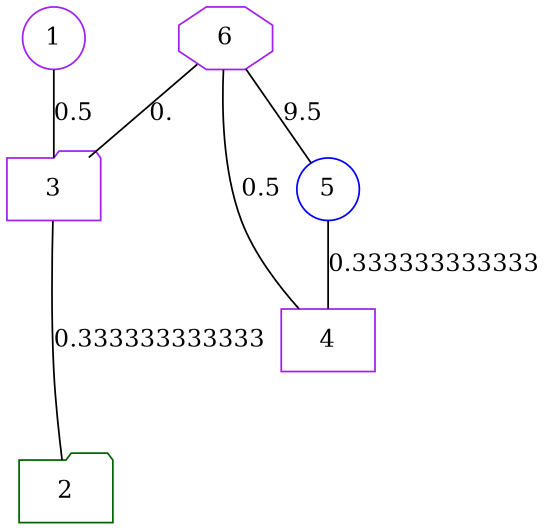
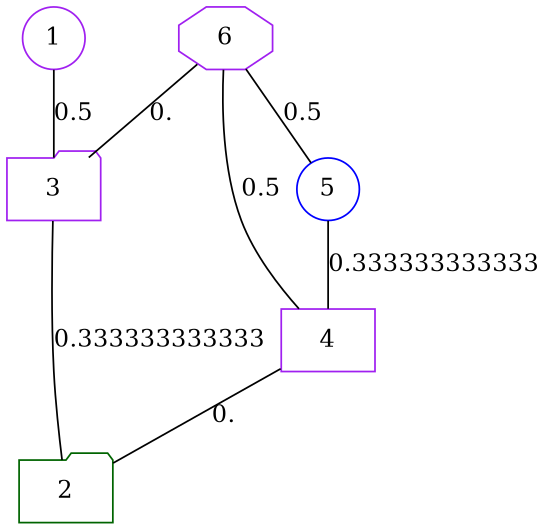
(303, 114) -> (303, 114)
none -> (197, 416)
